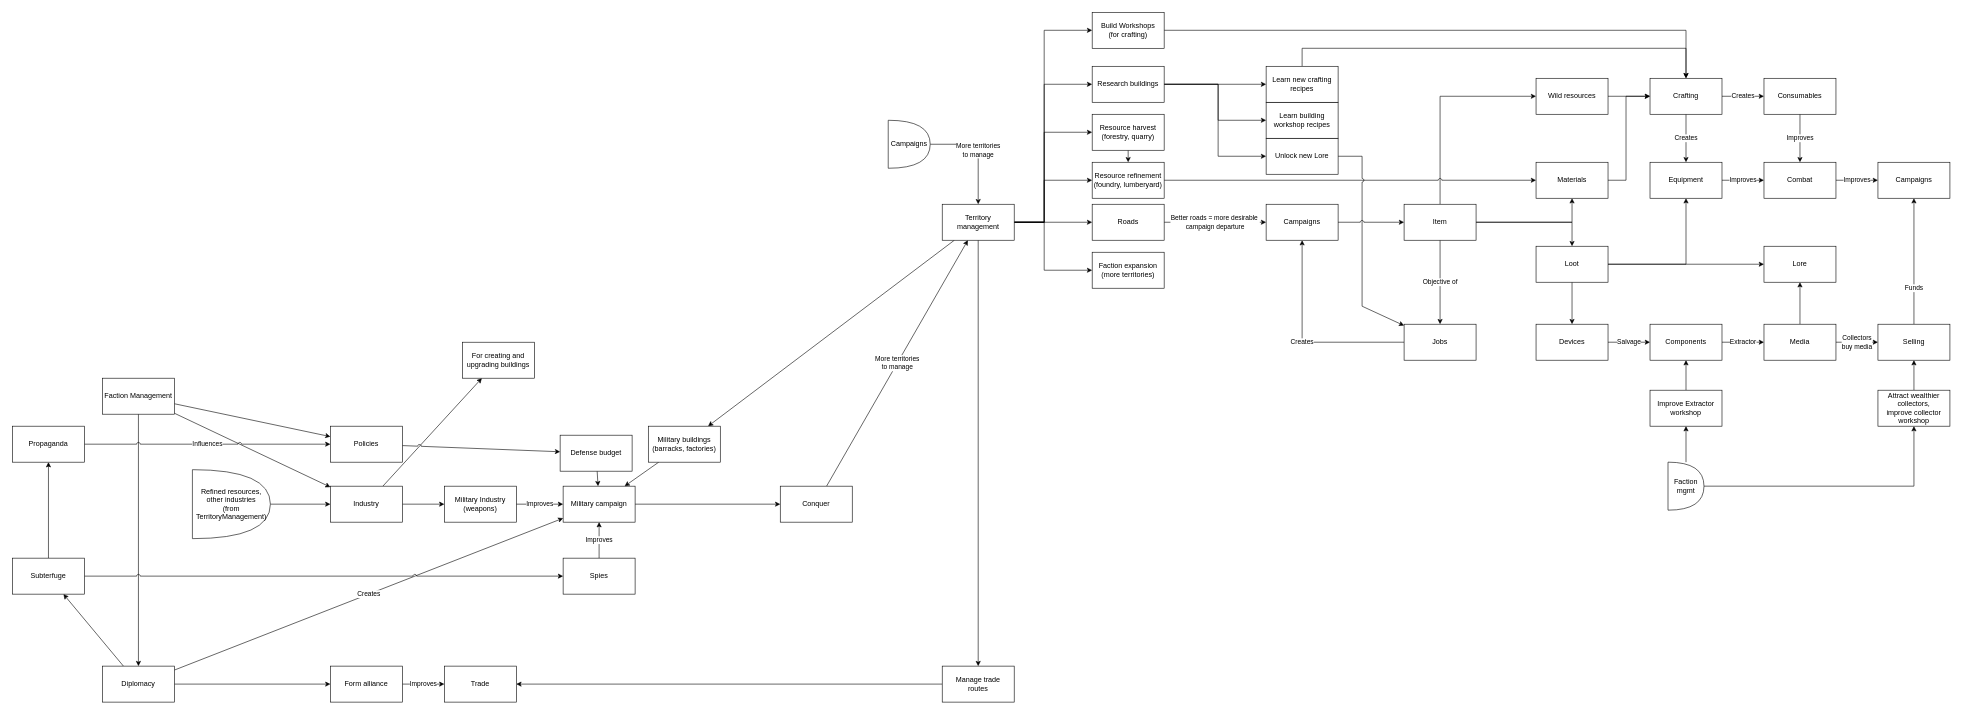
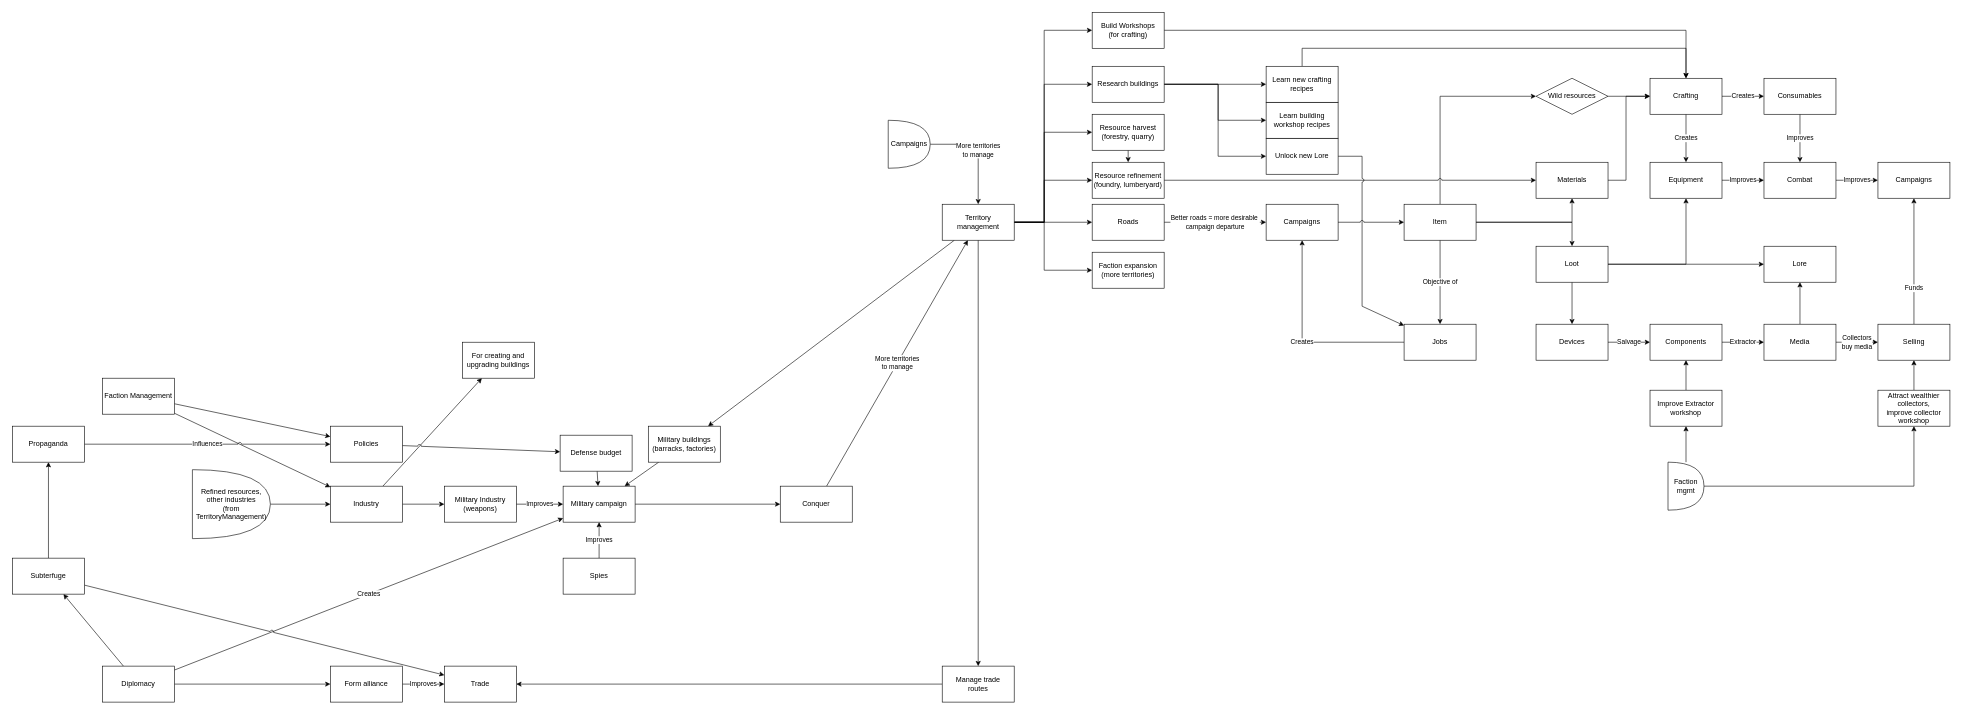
(1572, 96) -> (1572, 96)
(138, 538) -> none
(140, 576) -> (266, 631)
